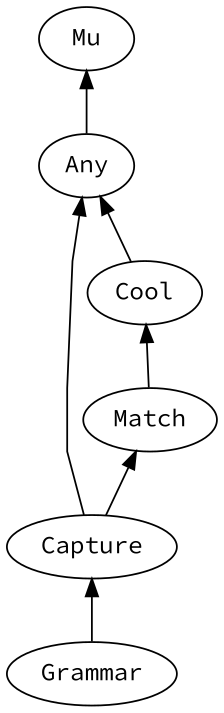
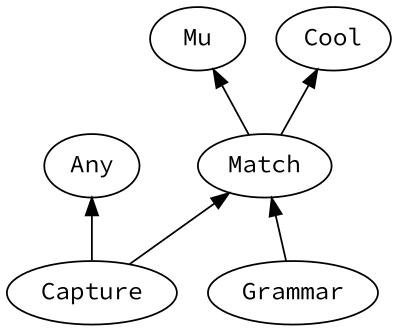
(87, 111) -> (235, 110)
(119, 237) -> none
(92, 619) -> (281, 238)
